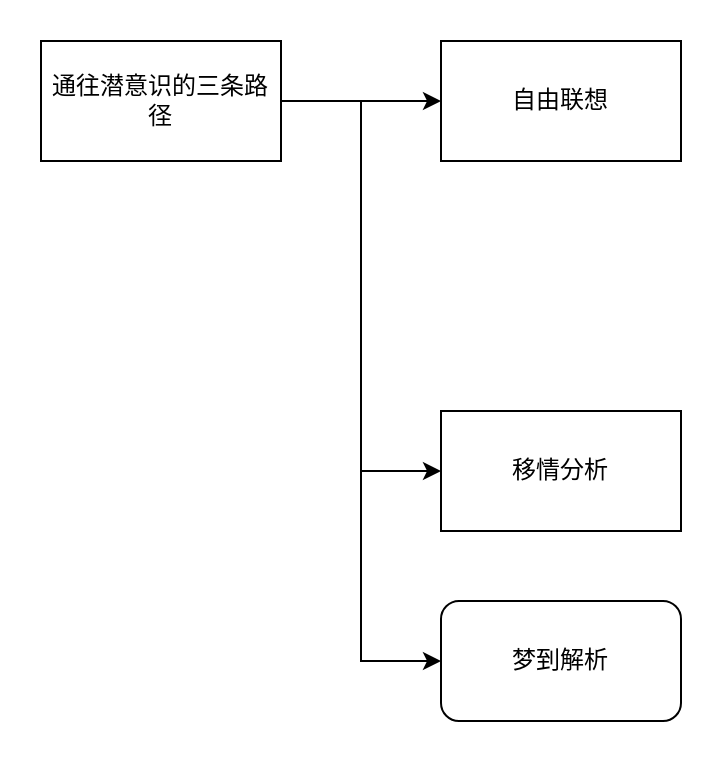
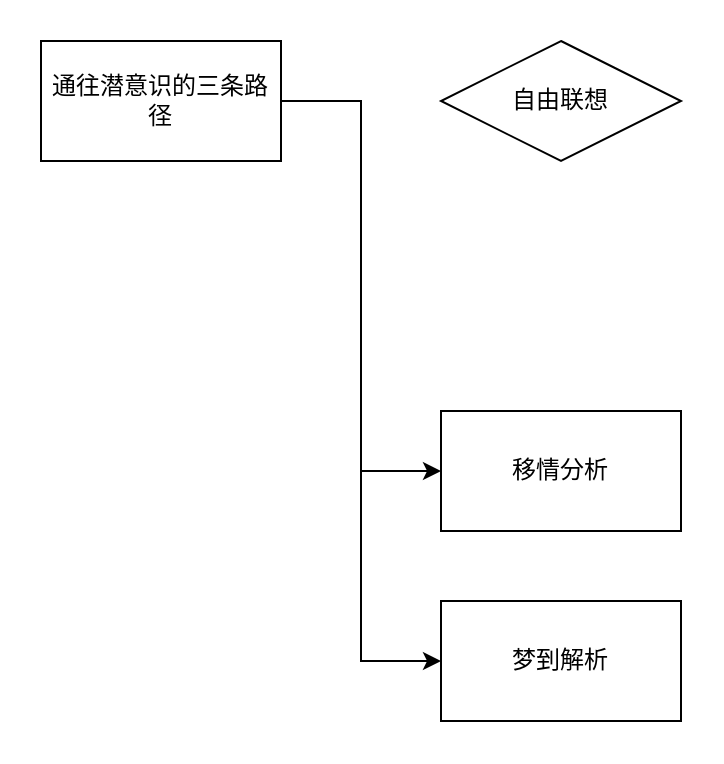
(396, 101) -> none
(561, 101) -> (561, 101)
(561, 661) -> (561, 661)
